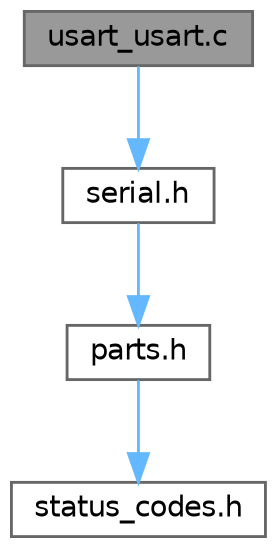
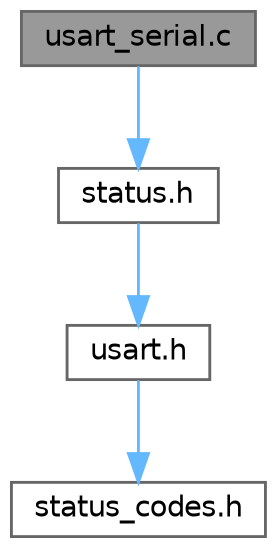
(138, 39) -> (138, 39)
(138, 196) -> (138, 196)
(138, 352) -> (138, 352)
